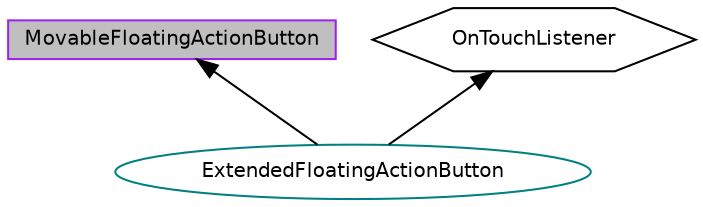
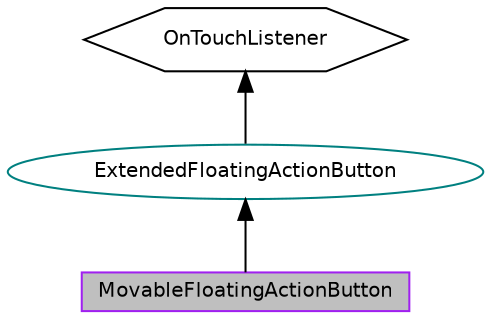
(266, 108) -> (246, 246)
